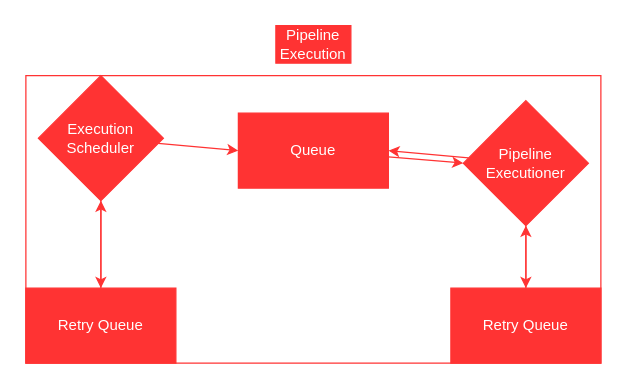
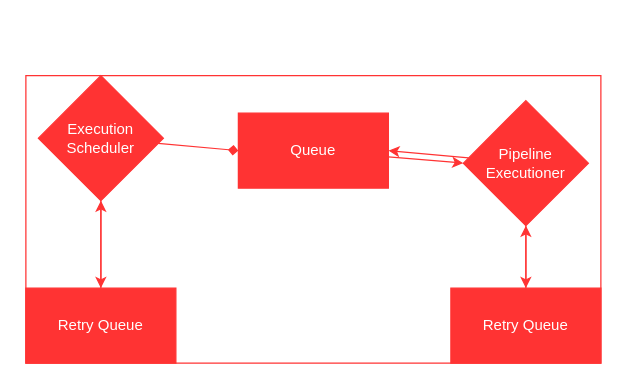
(313, 44) -> none
(228, 150) -> (228, 150)
